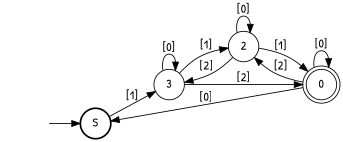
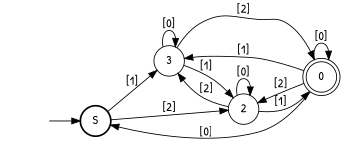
none -> (249, 57)
none -> (165, 115)
